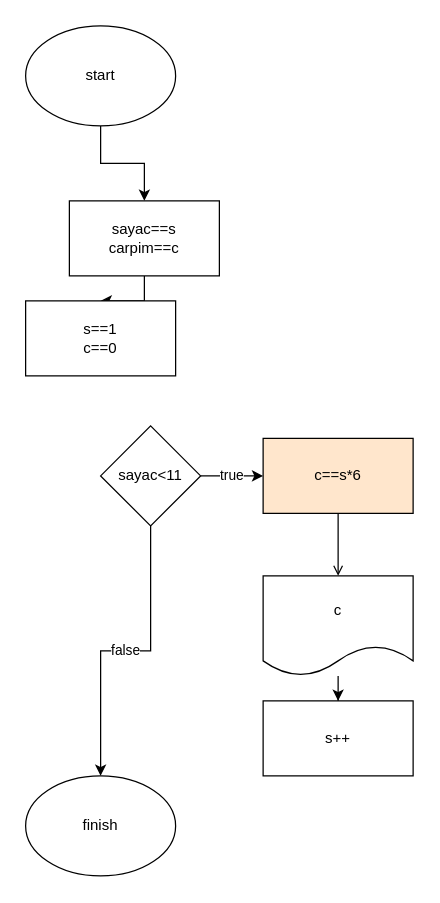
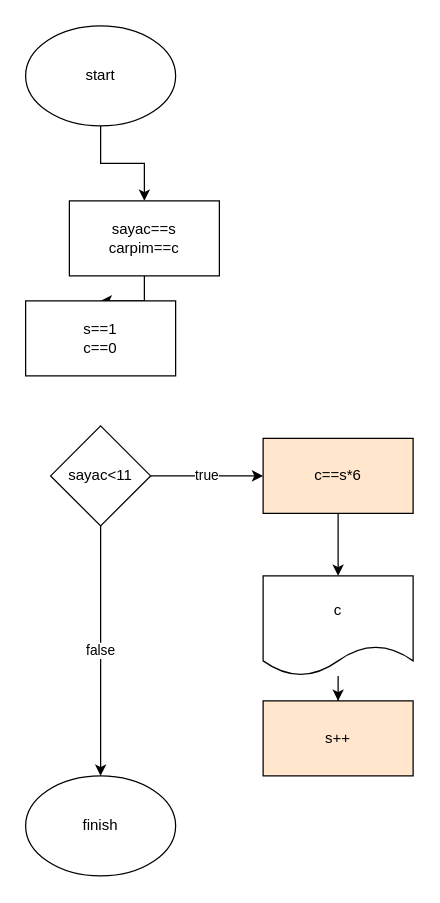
(151, 476) -> (101, 476)
(338, 567) -> (338, 566)
(338, 738) -> (338, 738)
